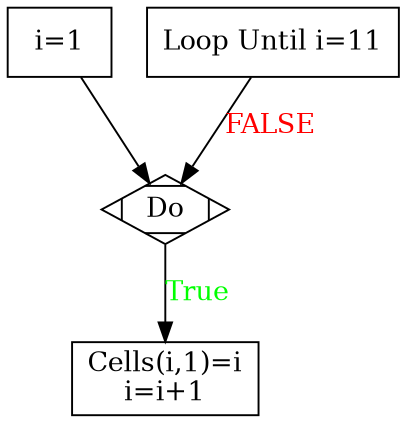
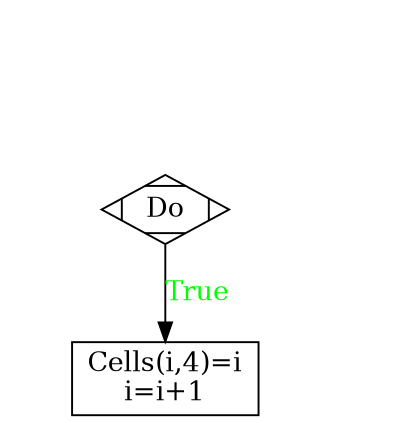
(60, 42) -> none
(273, 42) -> none
(165, 379) -> (165, 379)
